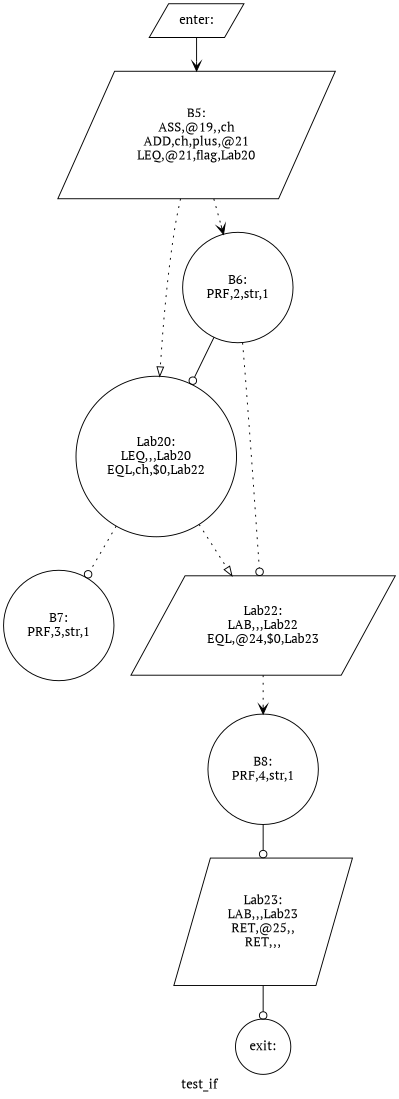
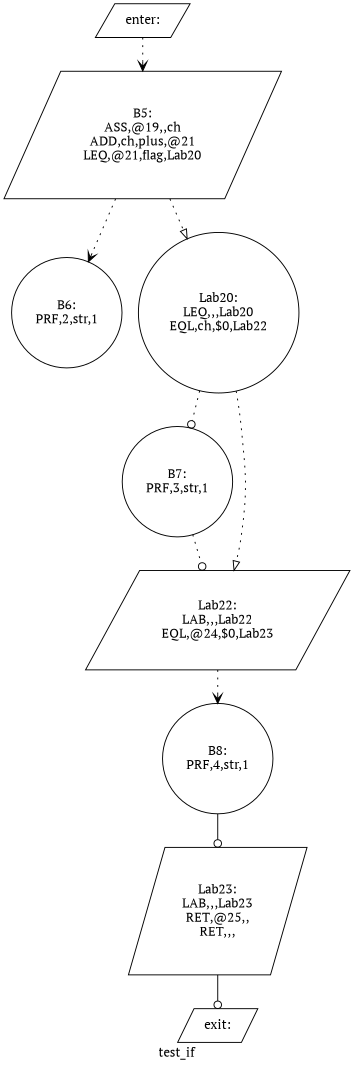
(197, 50) -> (143, 50)
(204, 357) -> none
(251, 455) -> (197, 549)
(263, 1047) -> (218, 1026)
